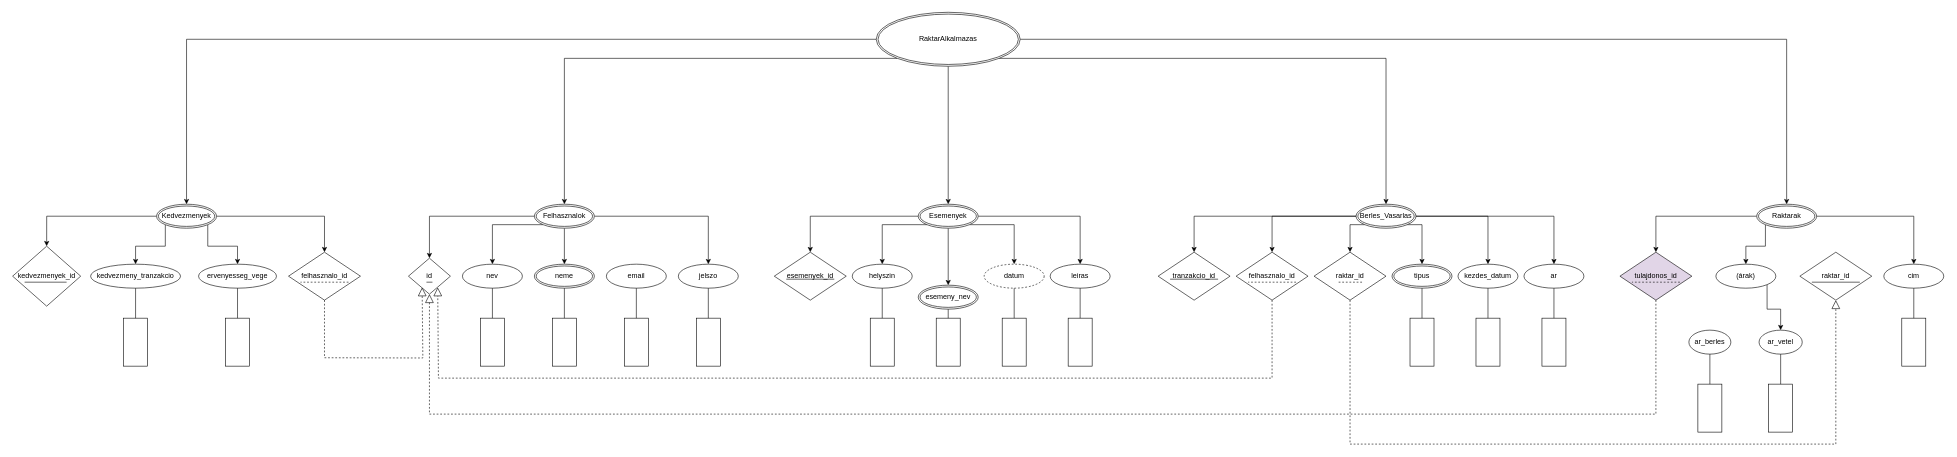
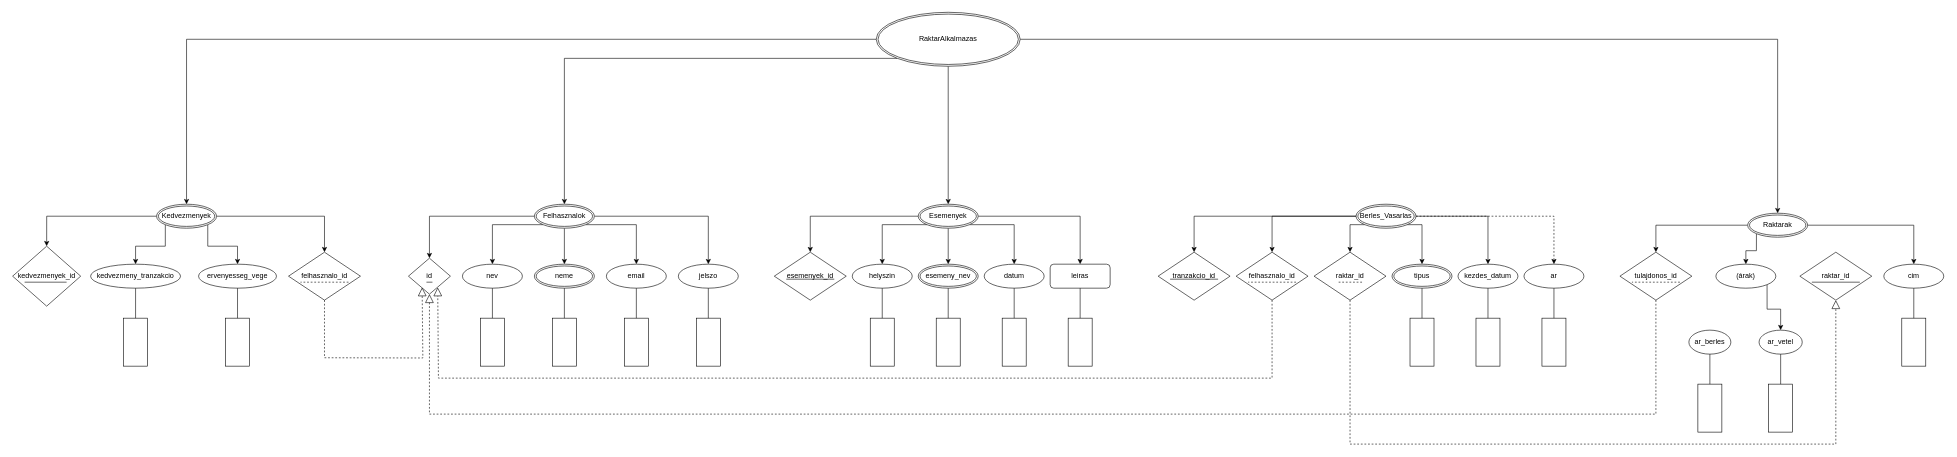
(1193, 58) -> none
(1543, 216) -> (1543, 216)
(1787, 216) -> (1778, 225)
none -> (636, 229)
(1014, 276) -> (1014, 276)
(1080, 276) -> (1080, 276)
(1656, 276) -> (1656, 276)
(948, 297) -> (948, 276)
